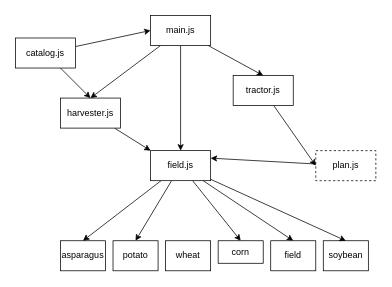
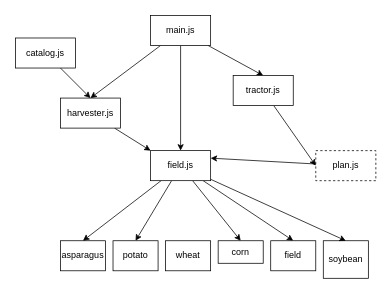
(110, 39) -> none
(345, 255) -> (345, 259)
